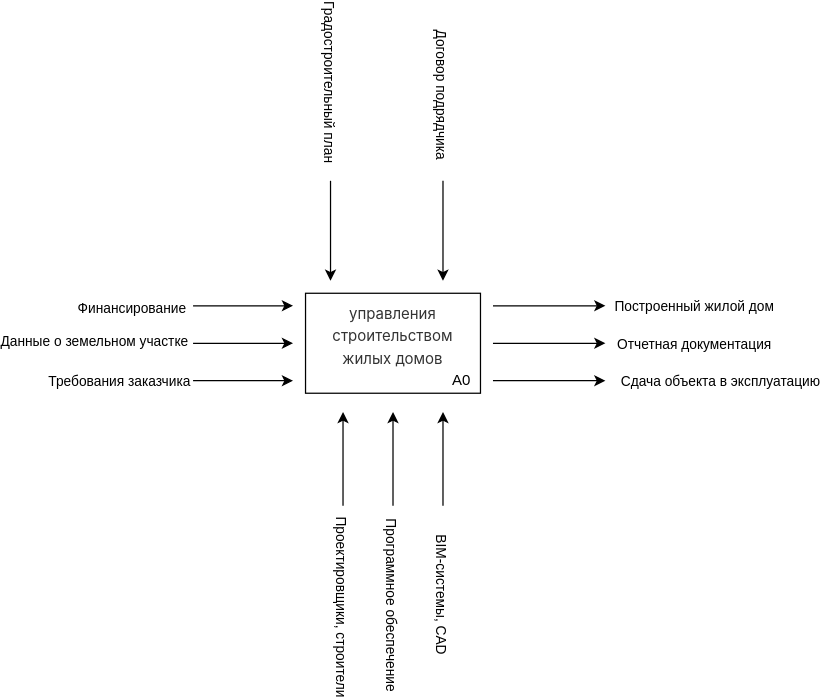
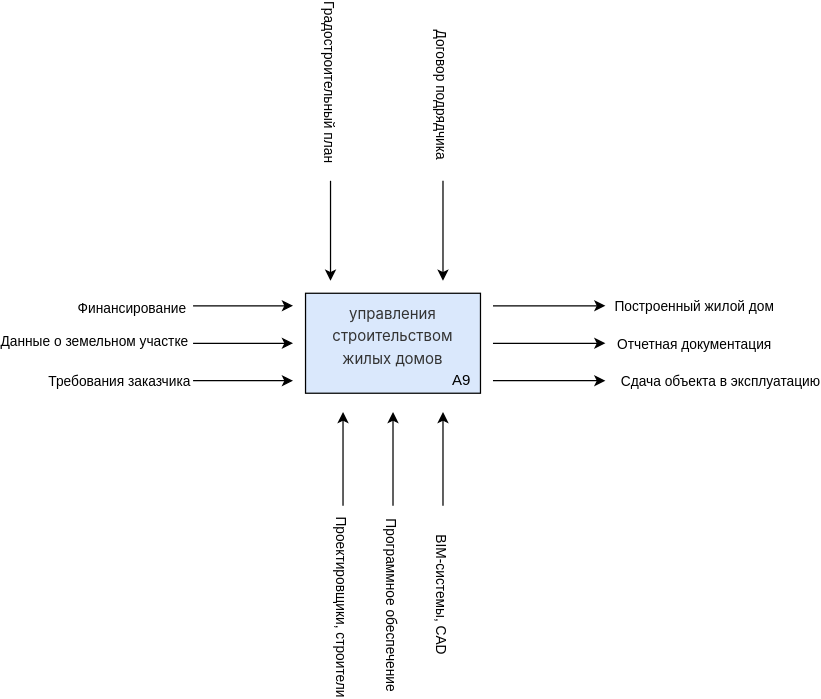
(393, 343) -> (393, 343)
(462, 381) -> (462, 381)
